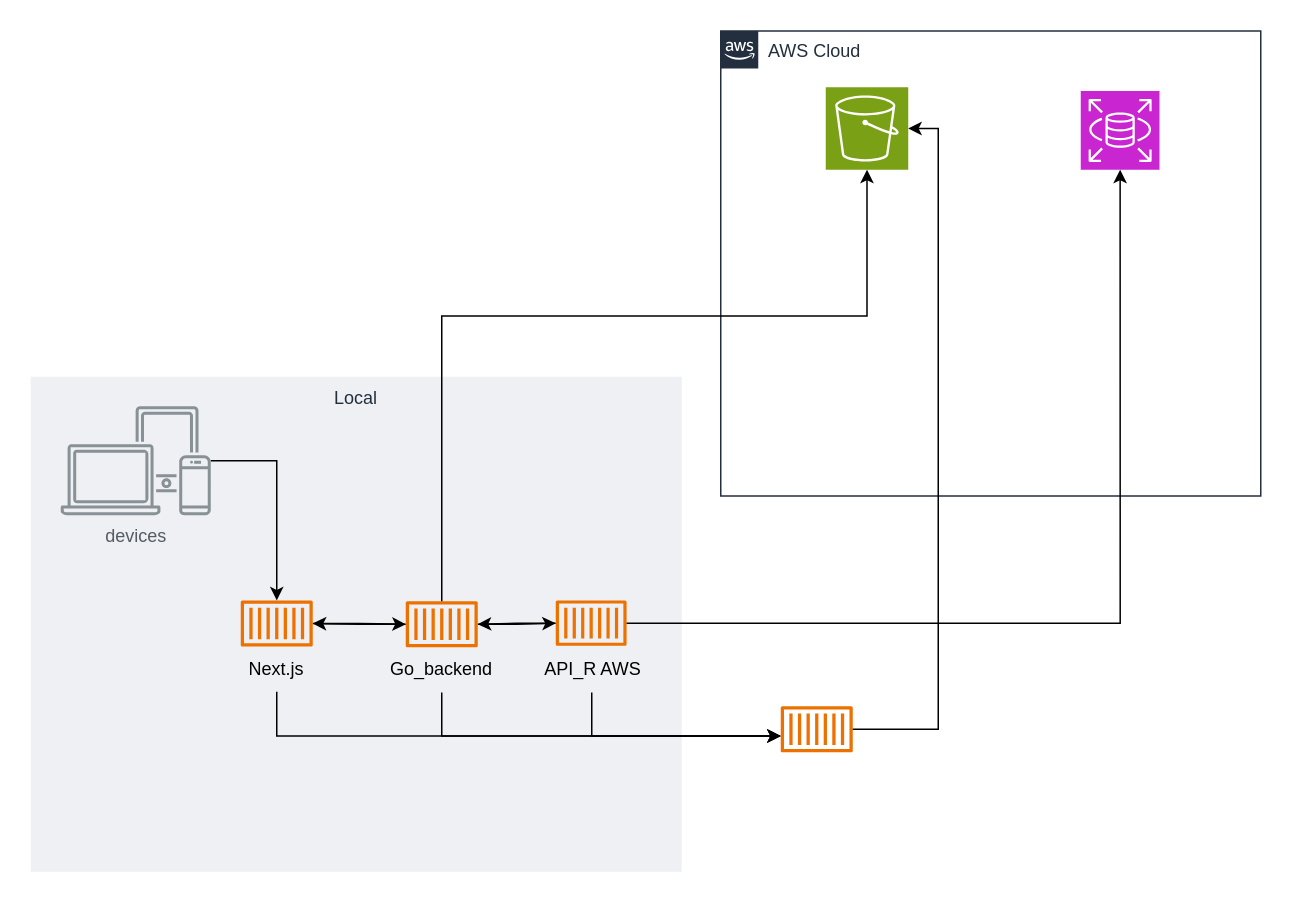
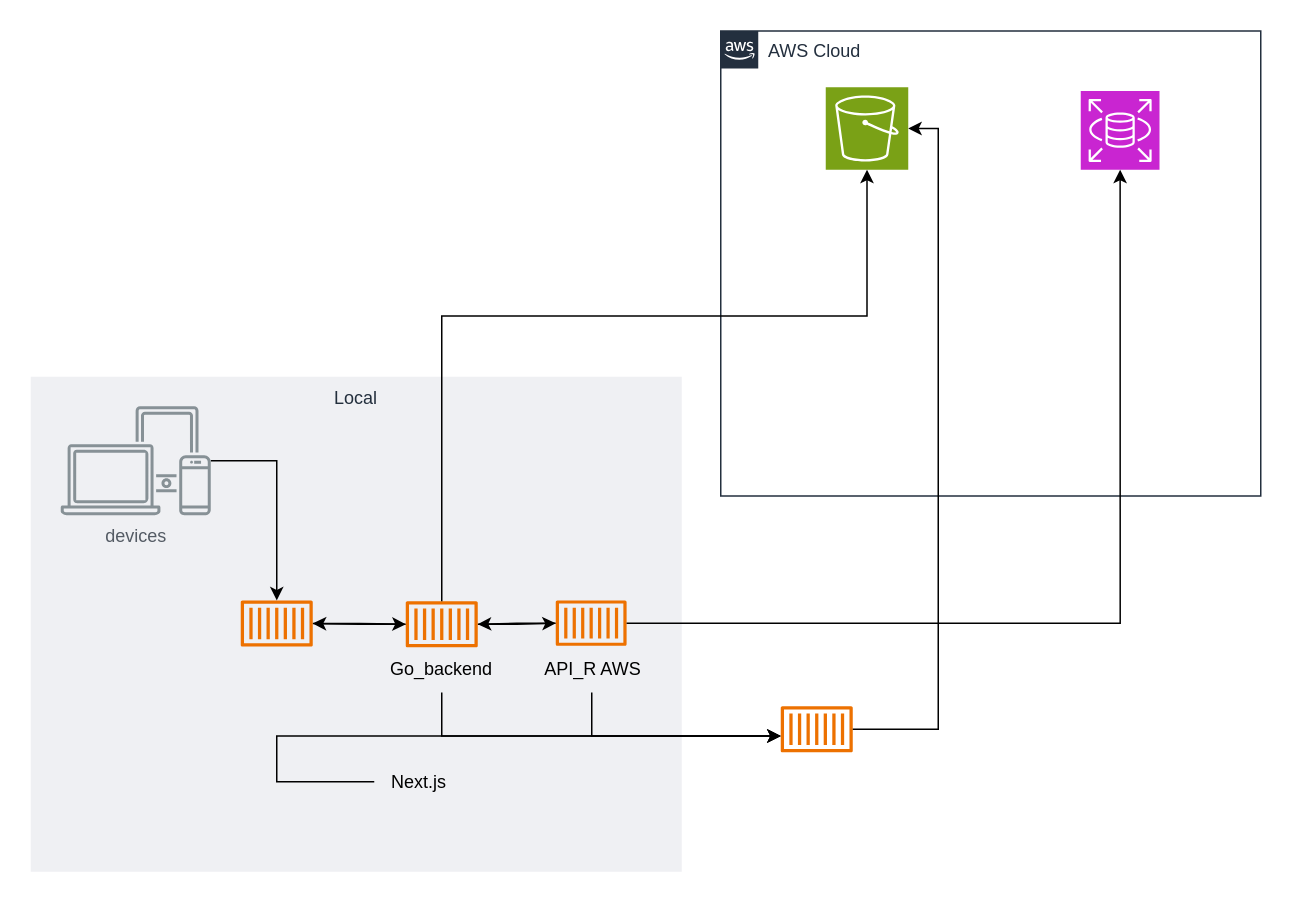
(277, 669) -> (419, 782)
